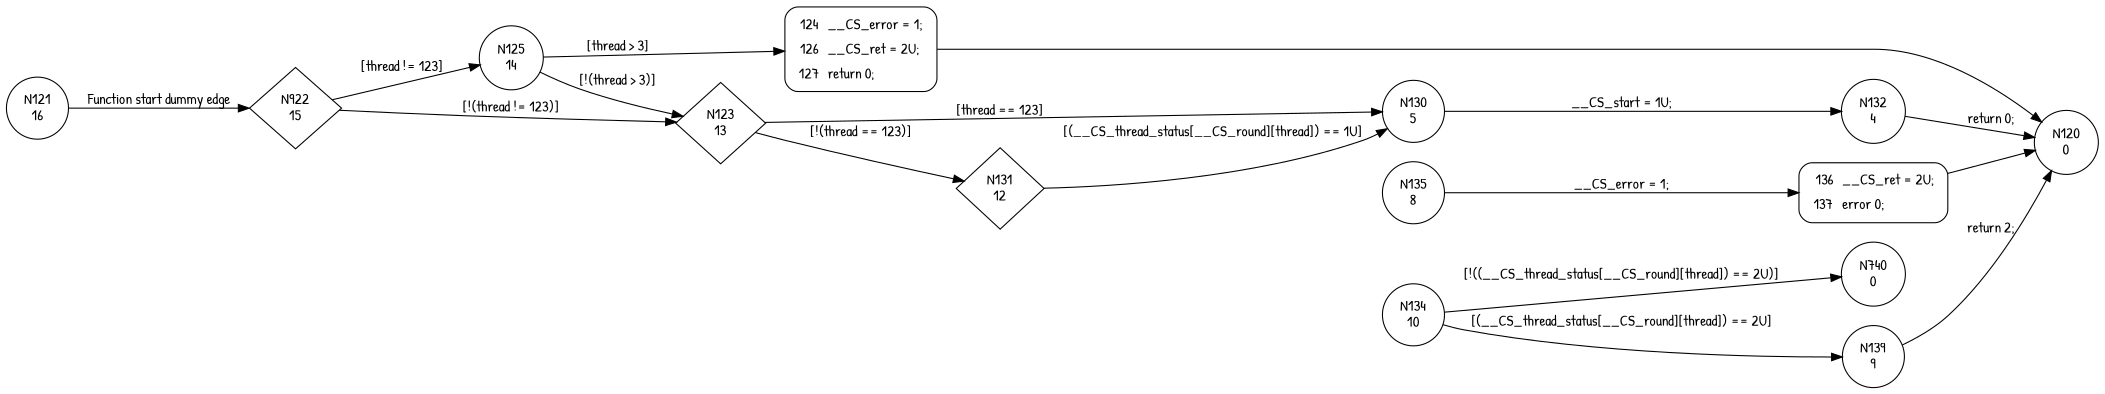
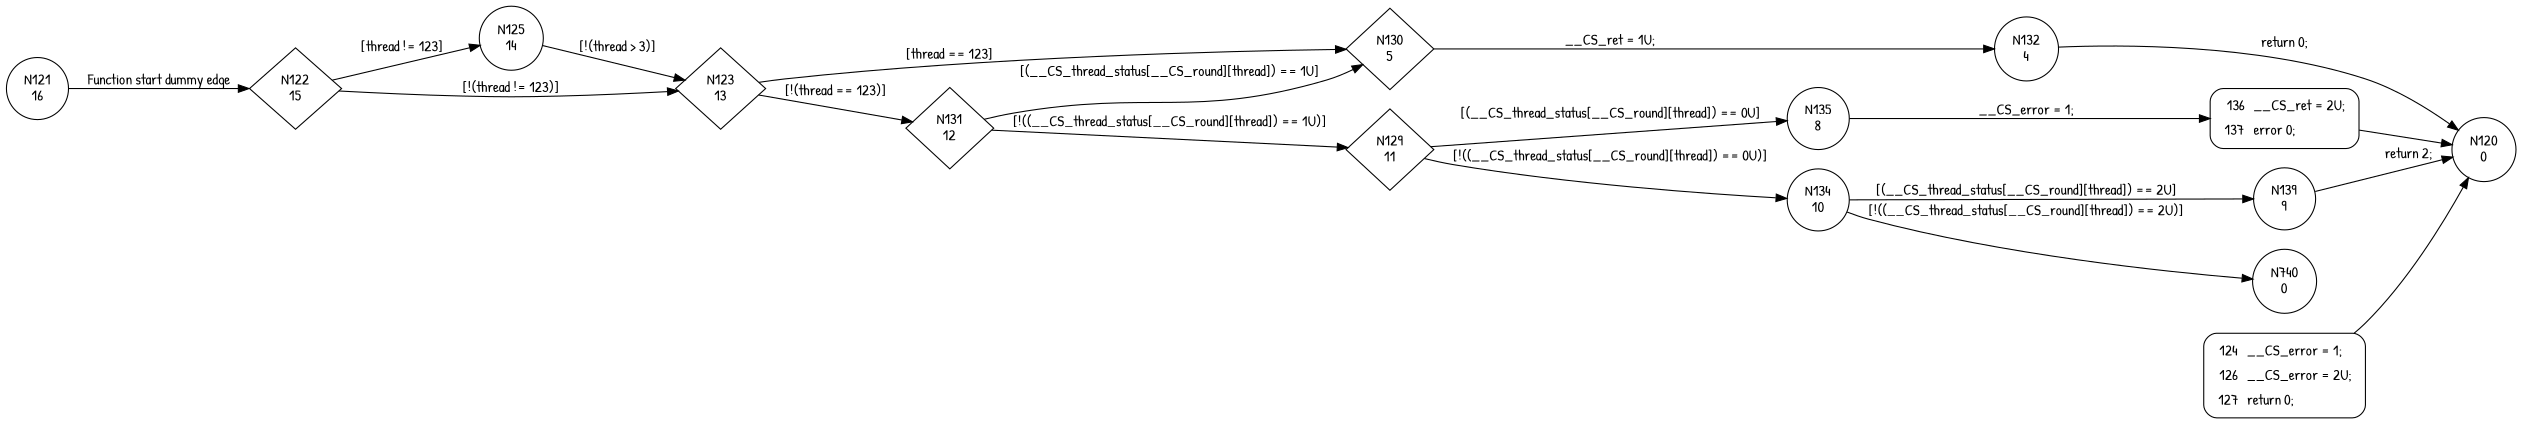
(874, 49) -> (2300, 376)
(658, 54) -> none
(1622, 103) -> (1611, 41)
(296, 108) -> (296, 89)
(1414, 111) -> (1390, 49)
none -> (1390, 150)
